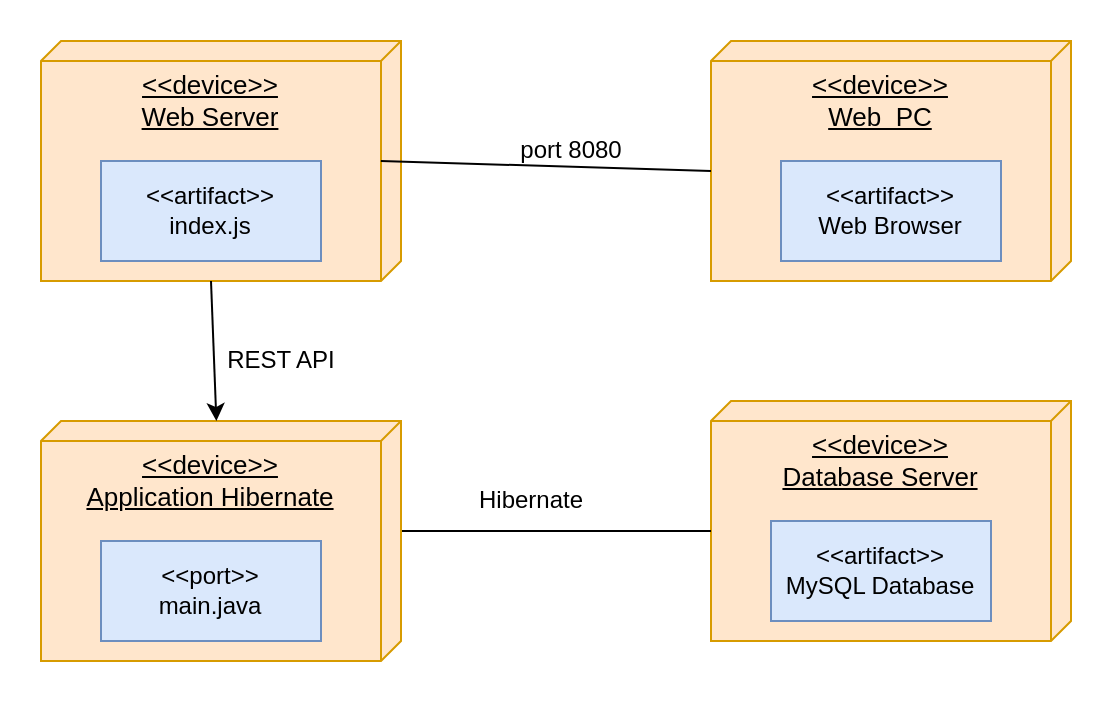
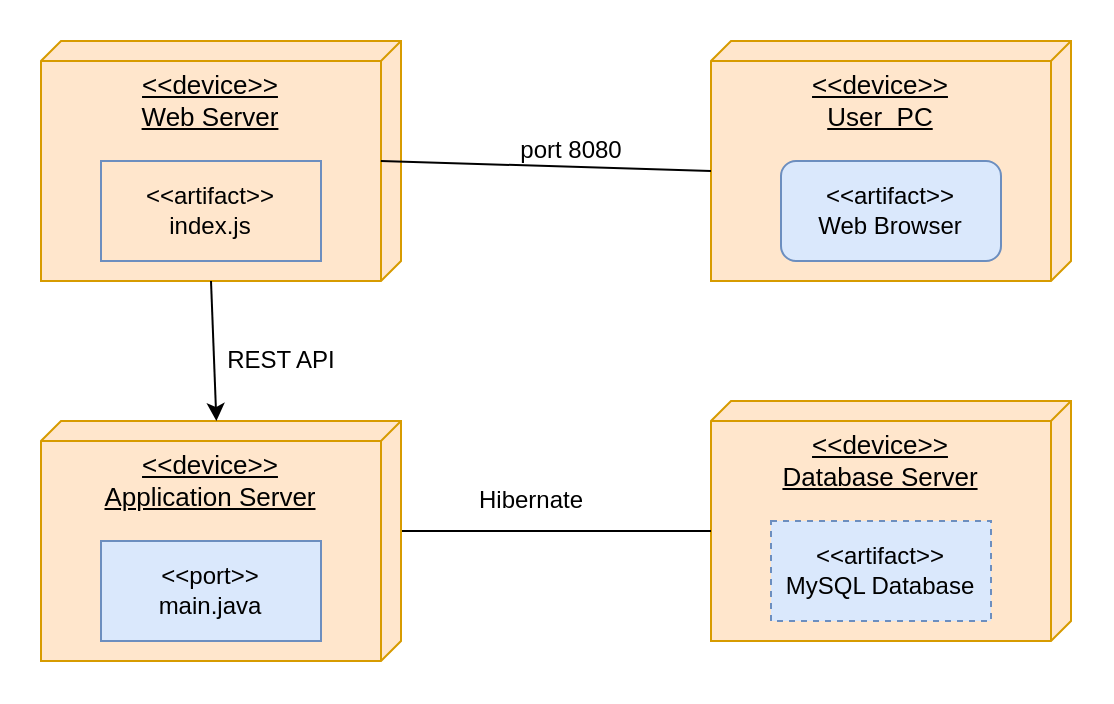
(881, 100) -> (881, 100)
(211, 211) -> (211, 211)
(891, 211) -> (891, 211)
(211, 480) -> (211, 480)
(881, 571) -> (881, 571)
